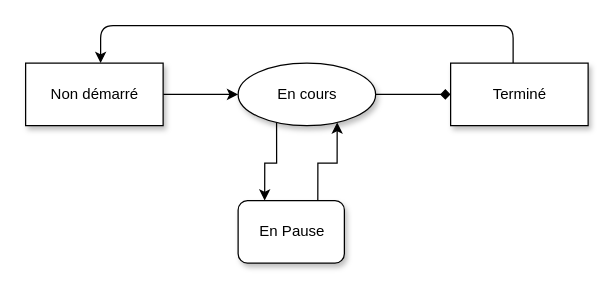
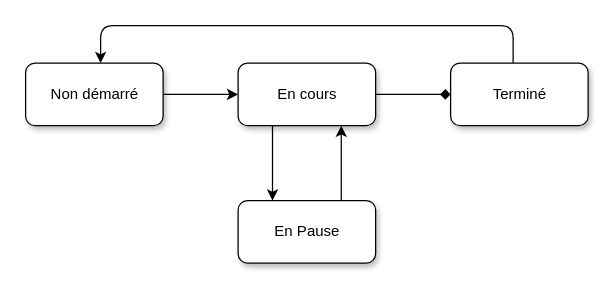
(94, 94) -> (94, 94)
(307, 94) -> (307, 94)
(519, 94) -> (519, 94)
(291, 232) -> (307, 232)
